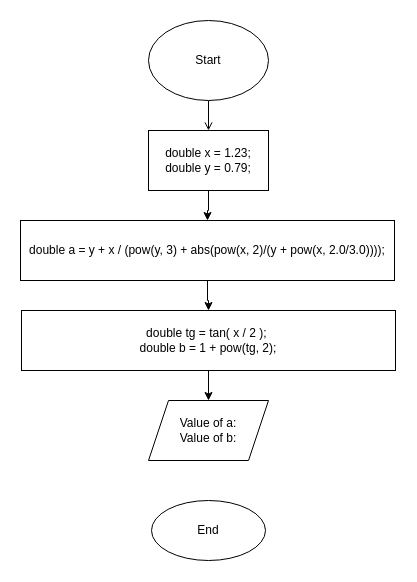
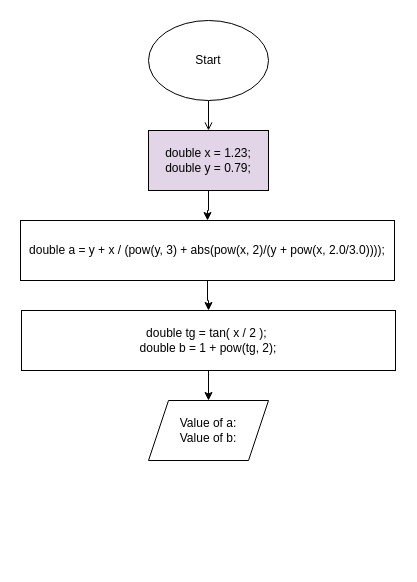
(209, 161) -> (209, 161)
(209, 531) -> none
